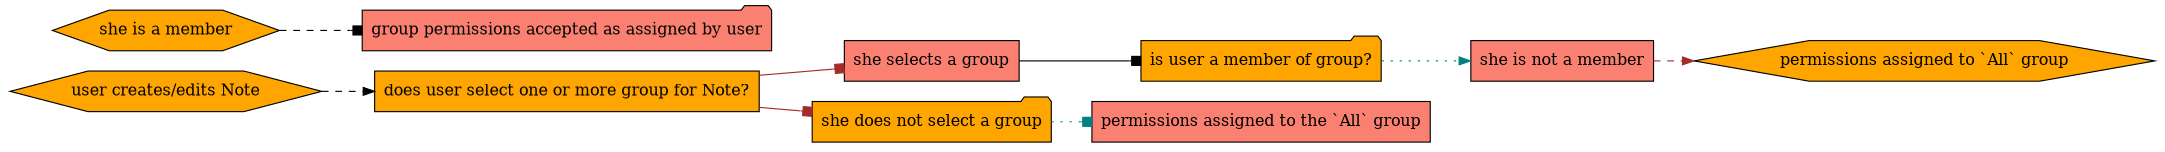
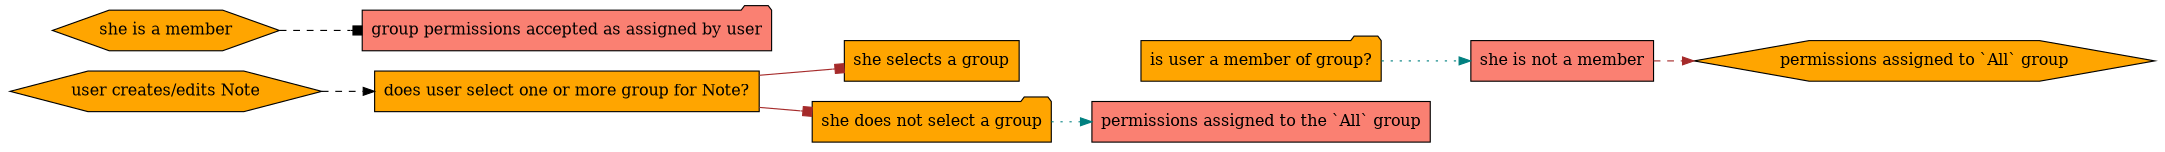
(932, 61) -> (932, 61)
(1074, 61) -> none
(1066, 122) -> (1066, 122)
